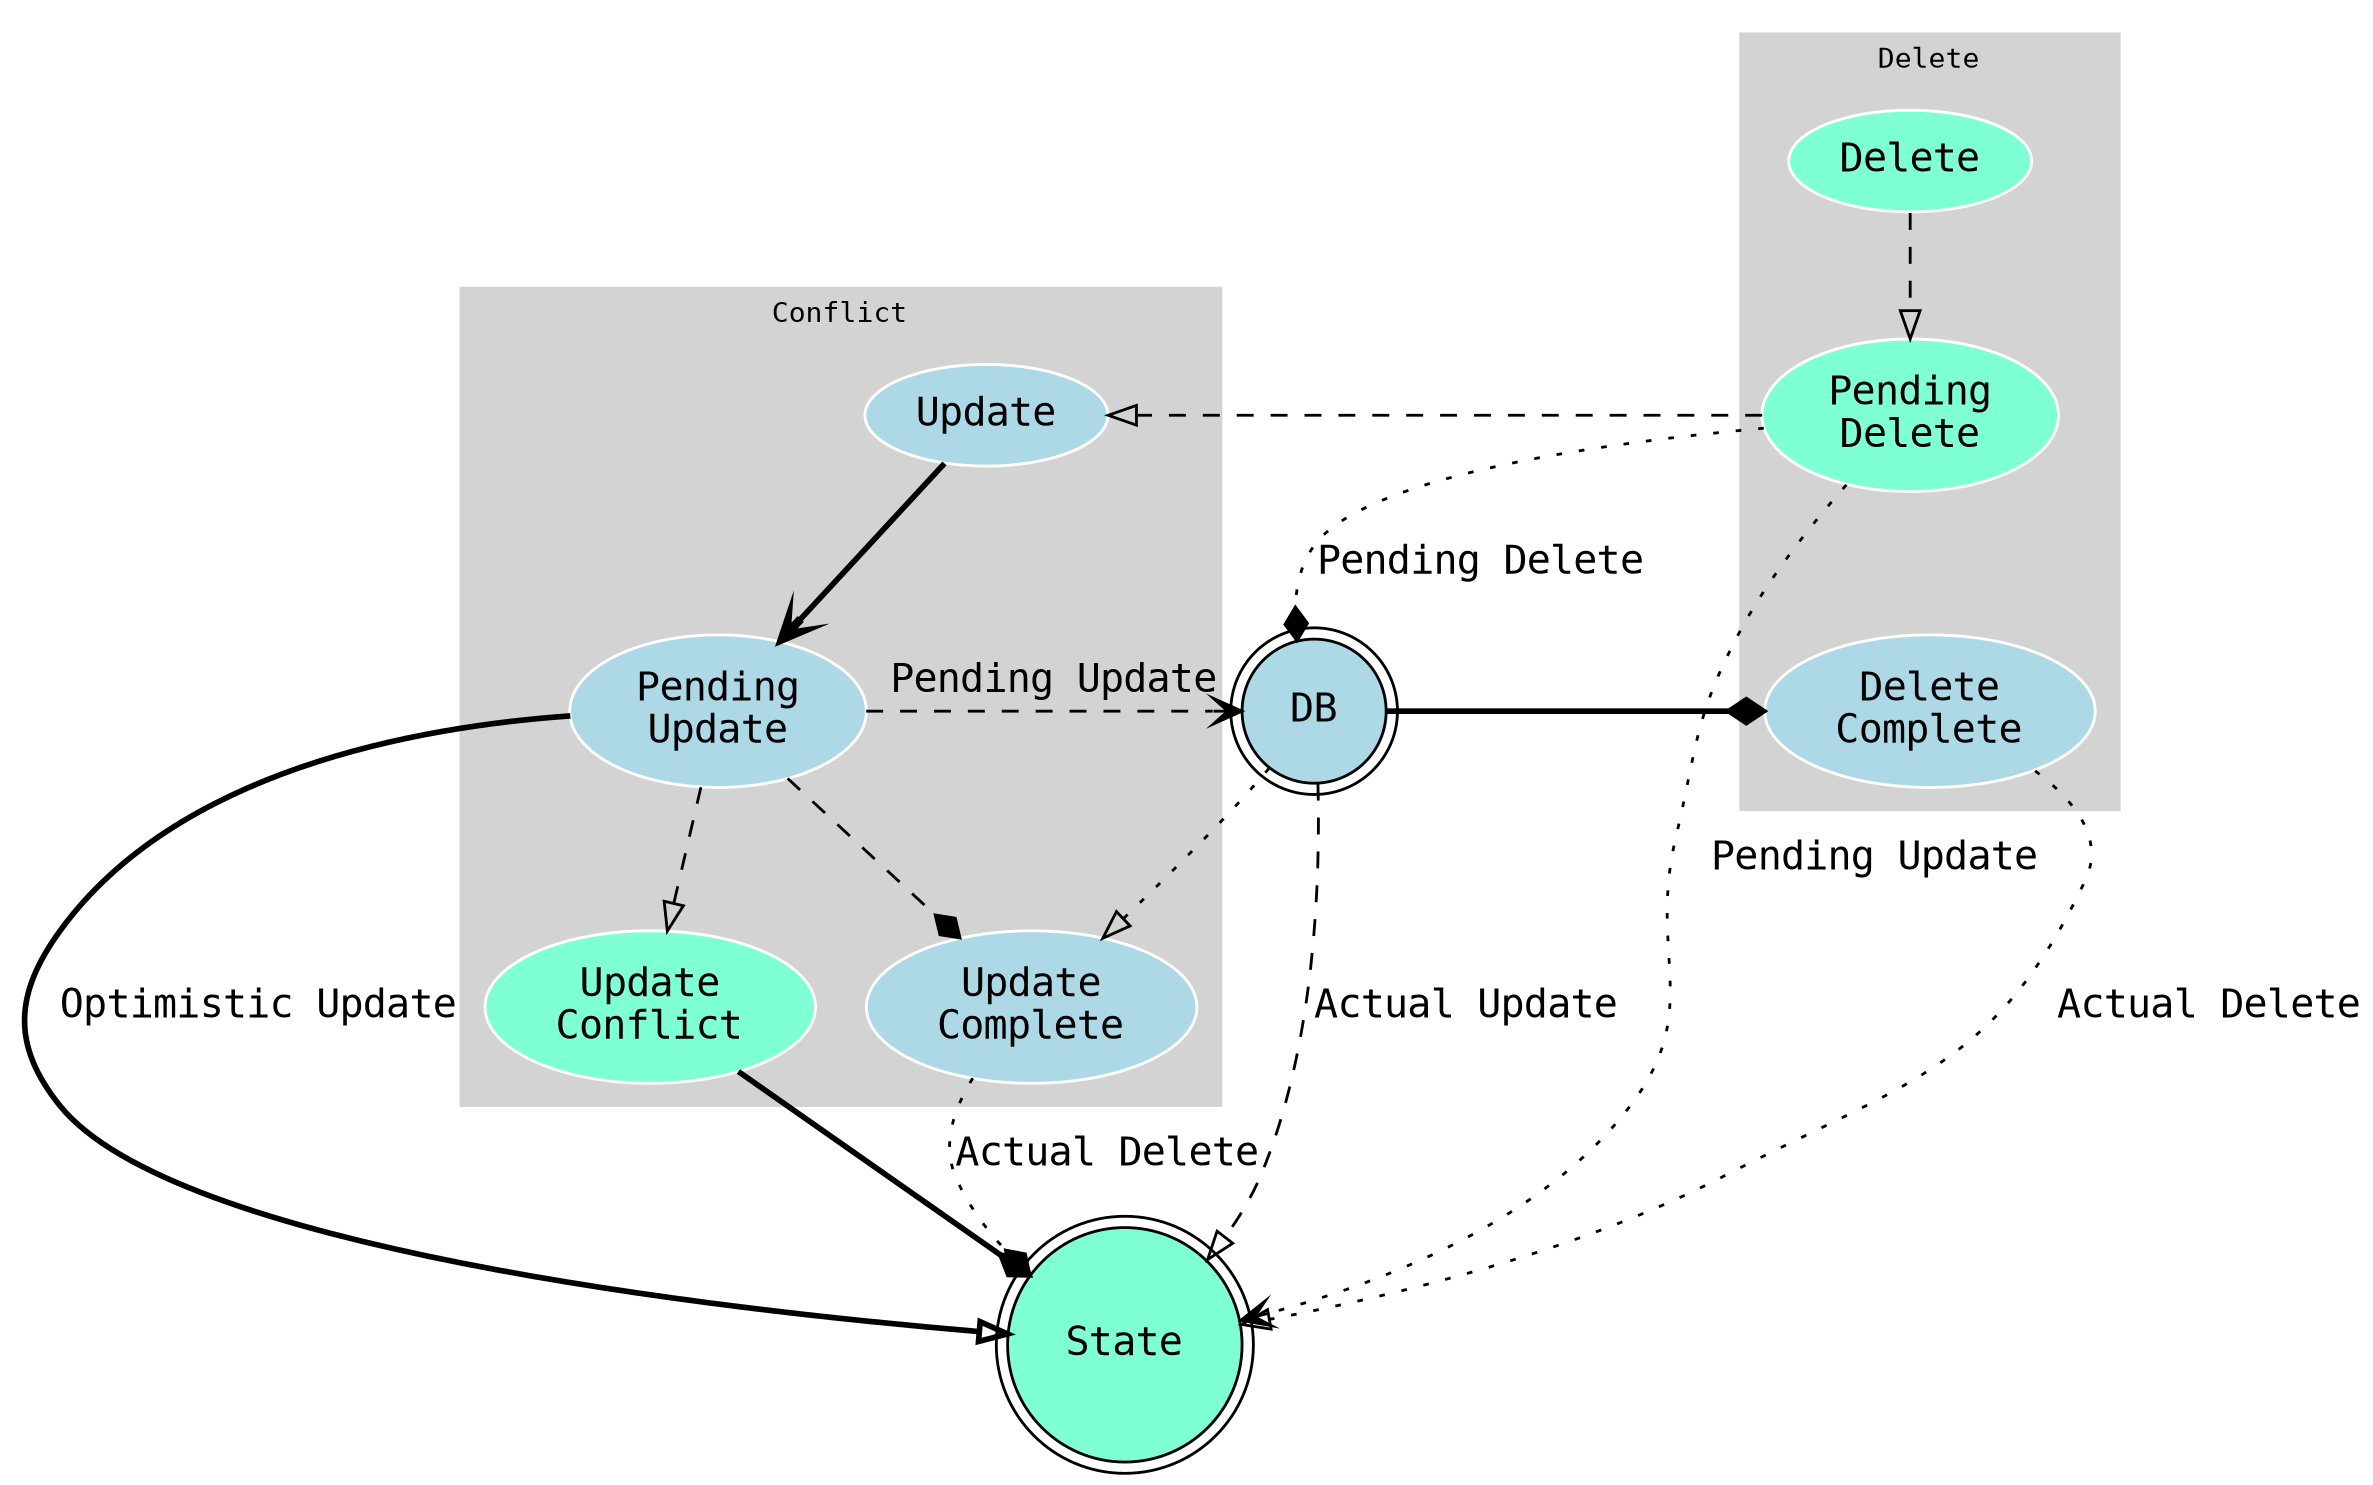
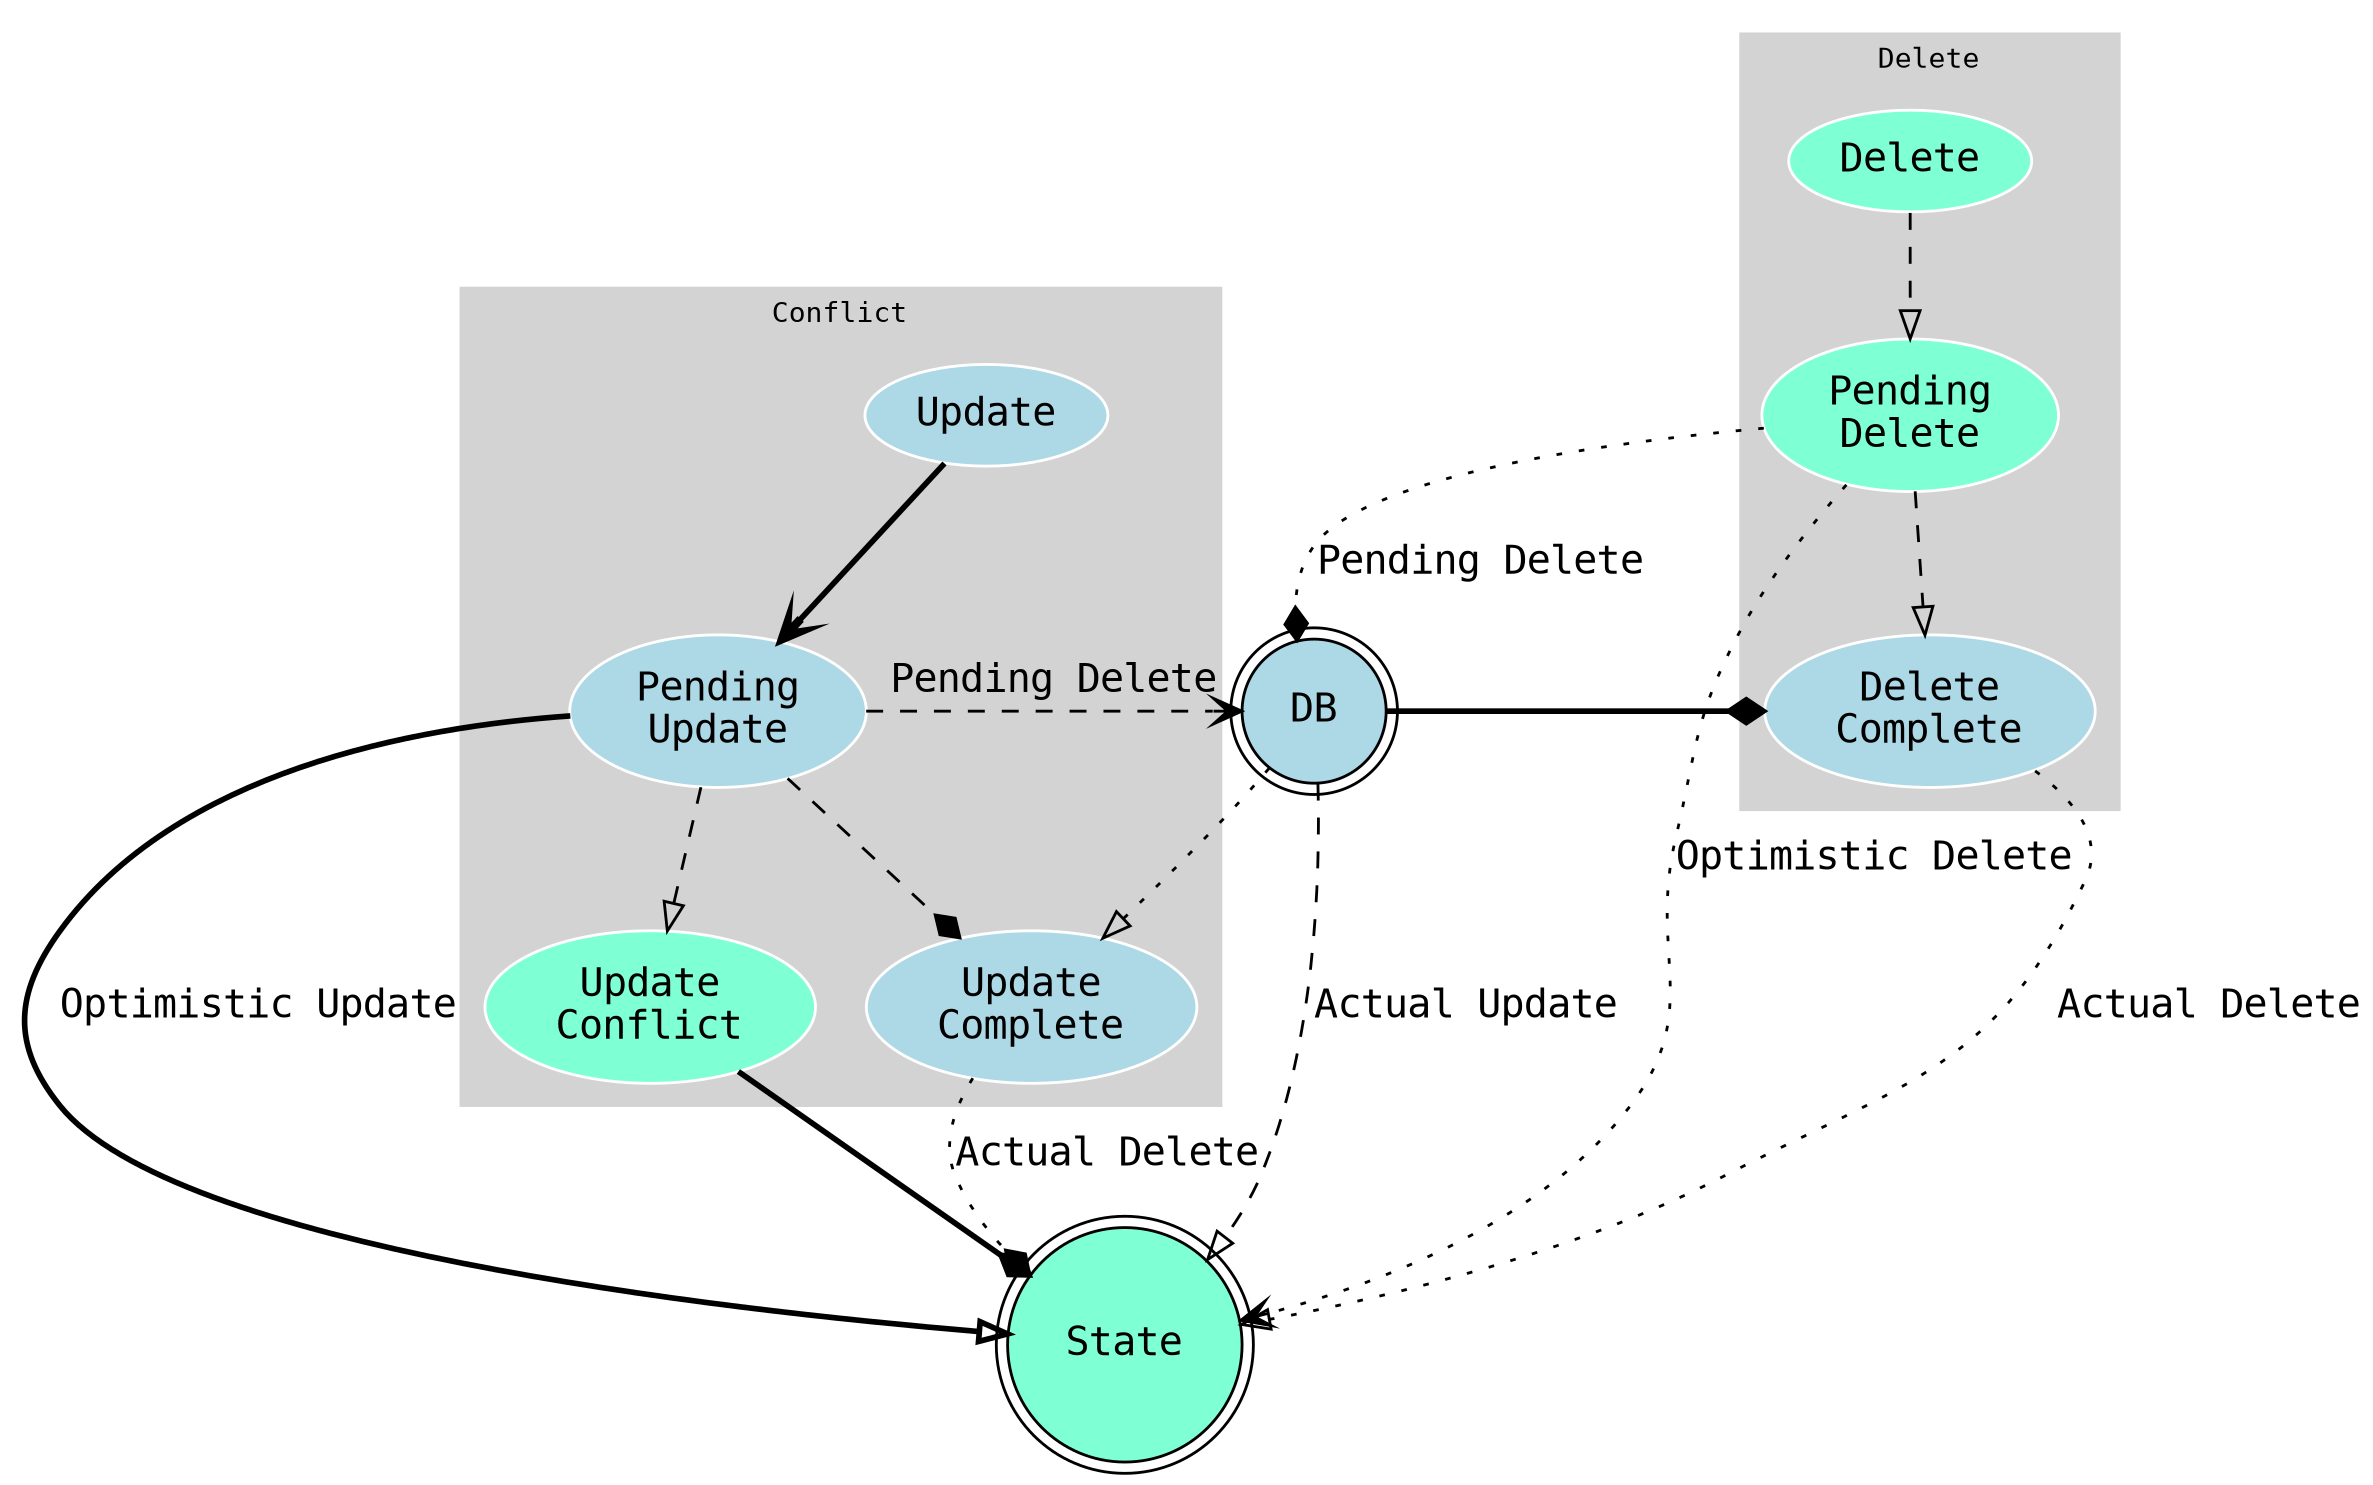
(1450, 415) -> (1919, 549)
(1054, 682) -> (1054, 682)
(1875, 859) -> (1875, 859)
